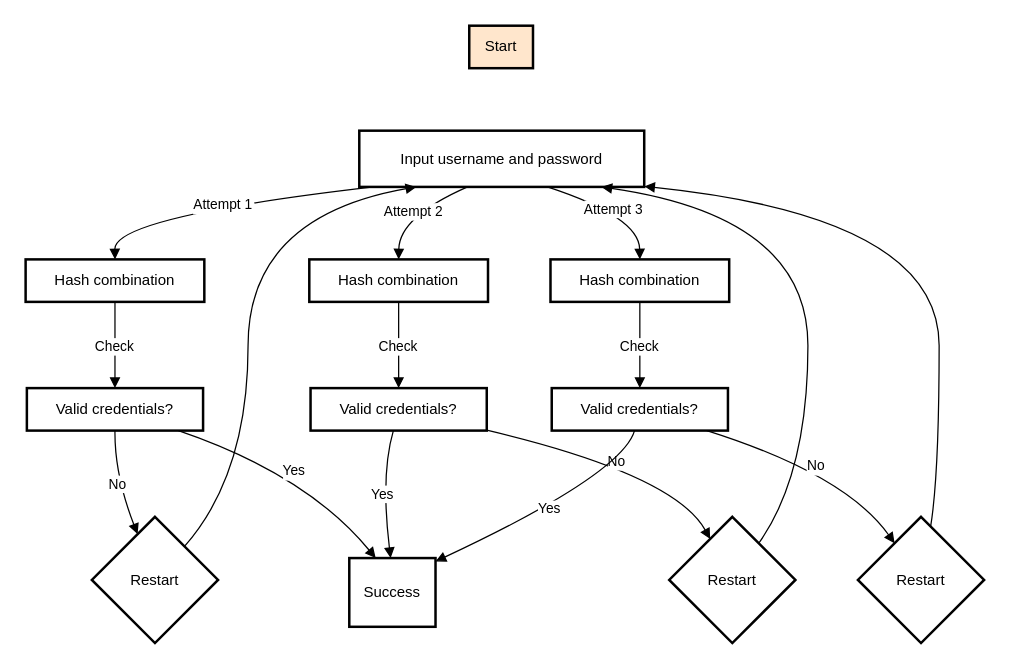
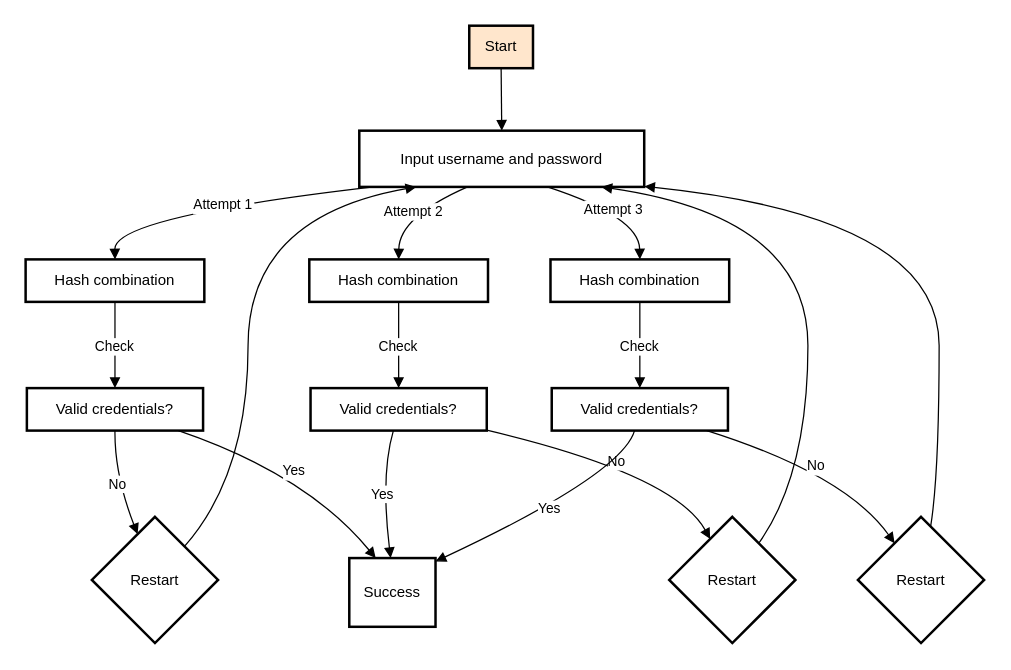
none -> (502, 95)
